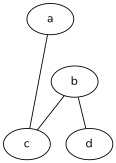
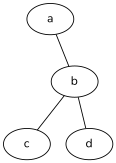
(39, 82) -> (63, 50)
